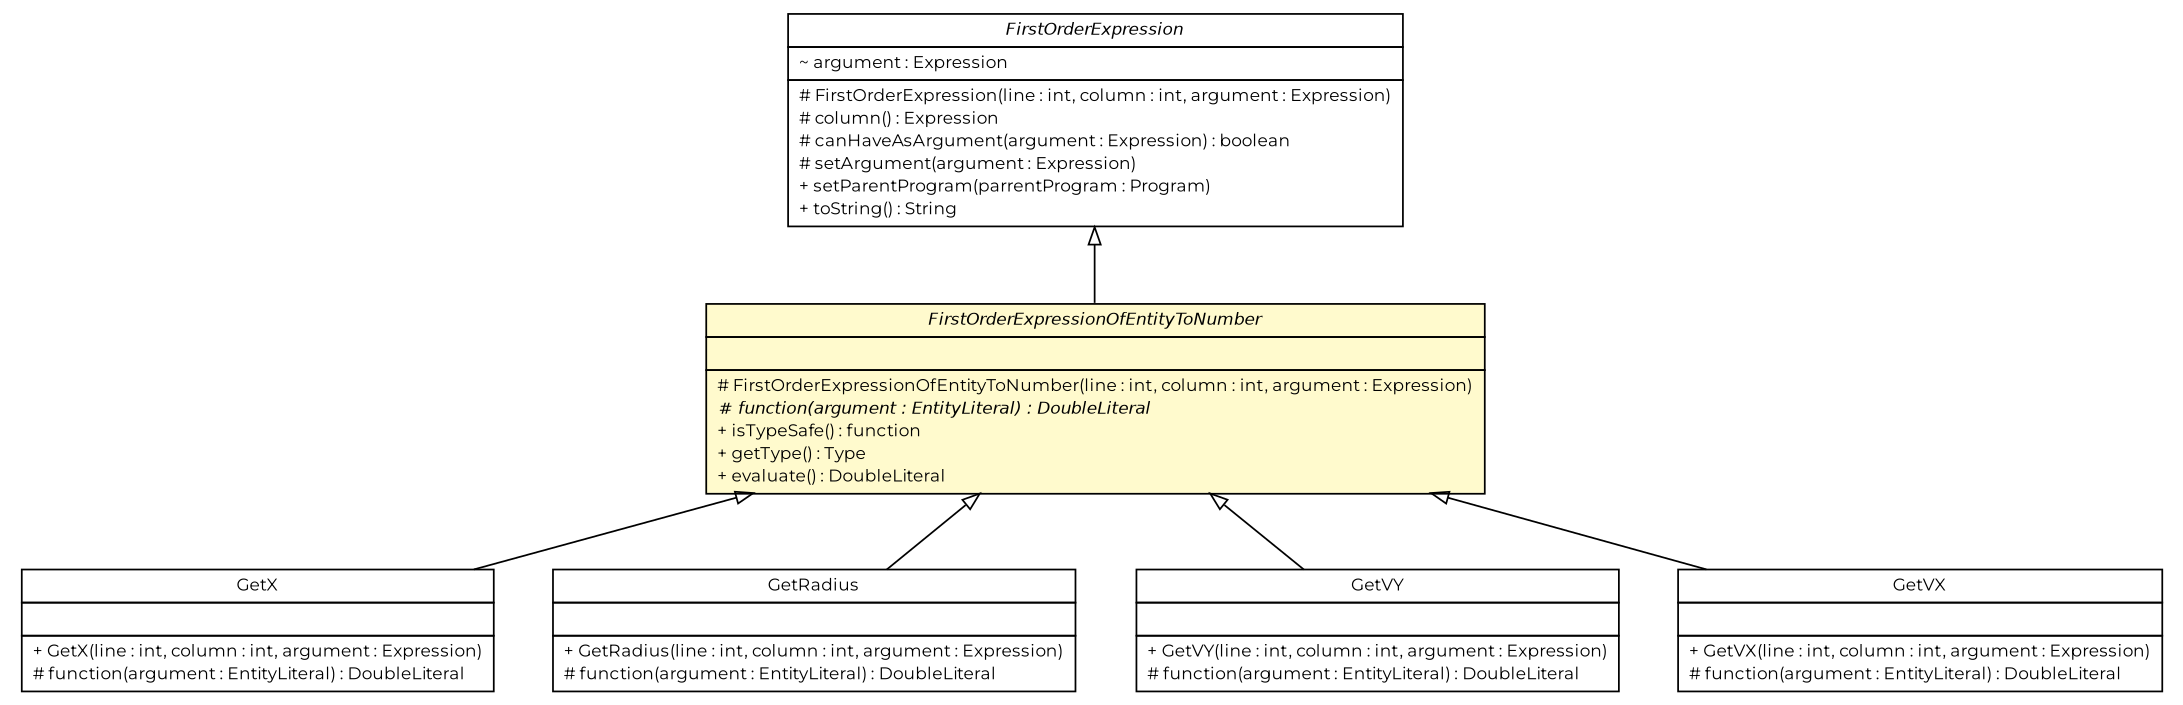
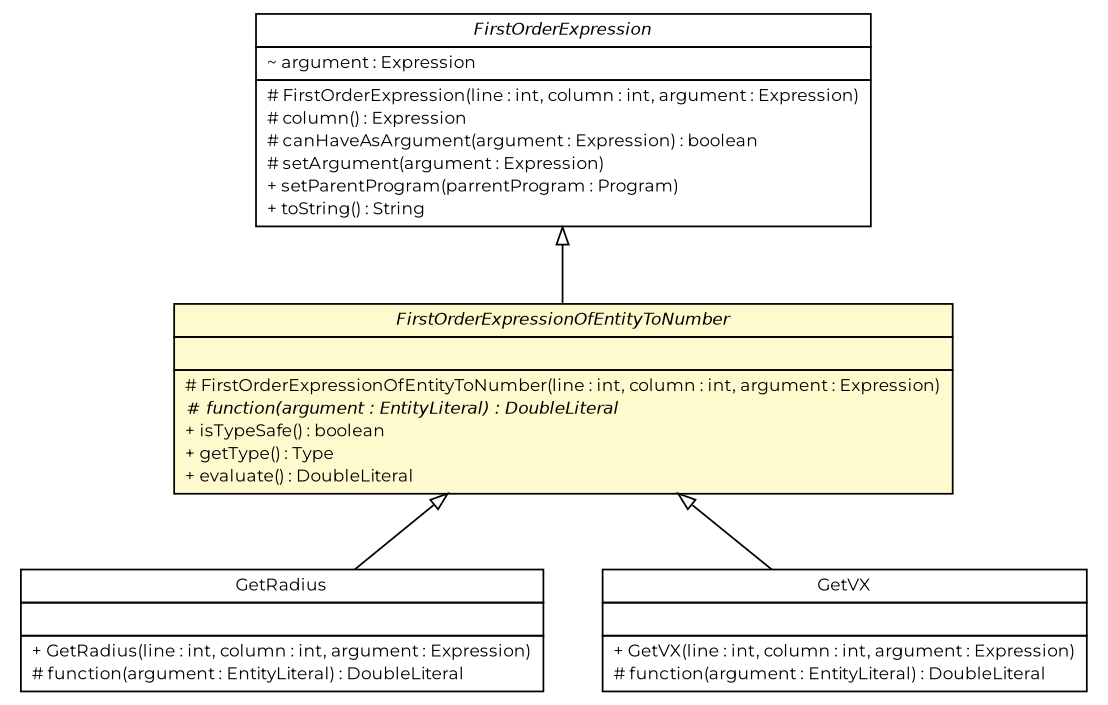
(819, 431) -> (286, 431)
(257, 630) -> none
(1377, 630) -> none
